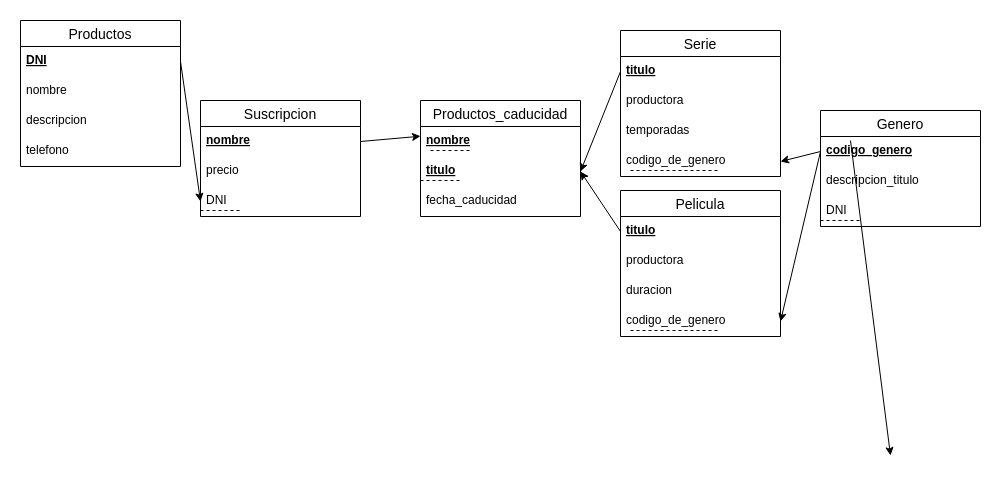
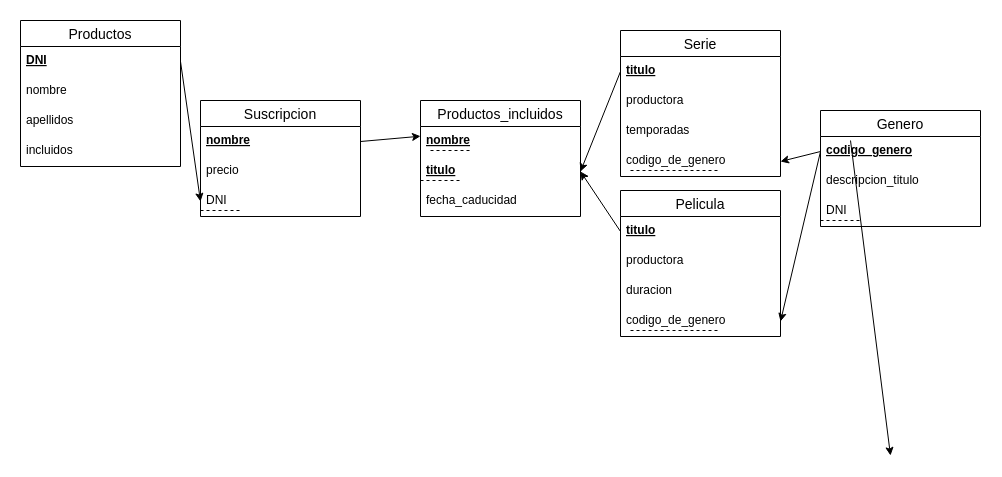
(500, 114) -> (500, 114)
(60, 120) -> (52, 120)
(51, 150) -> (52, 150)
